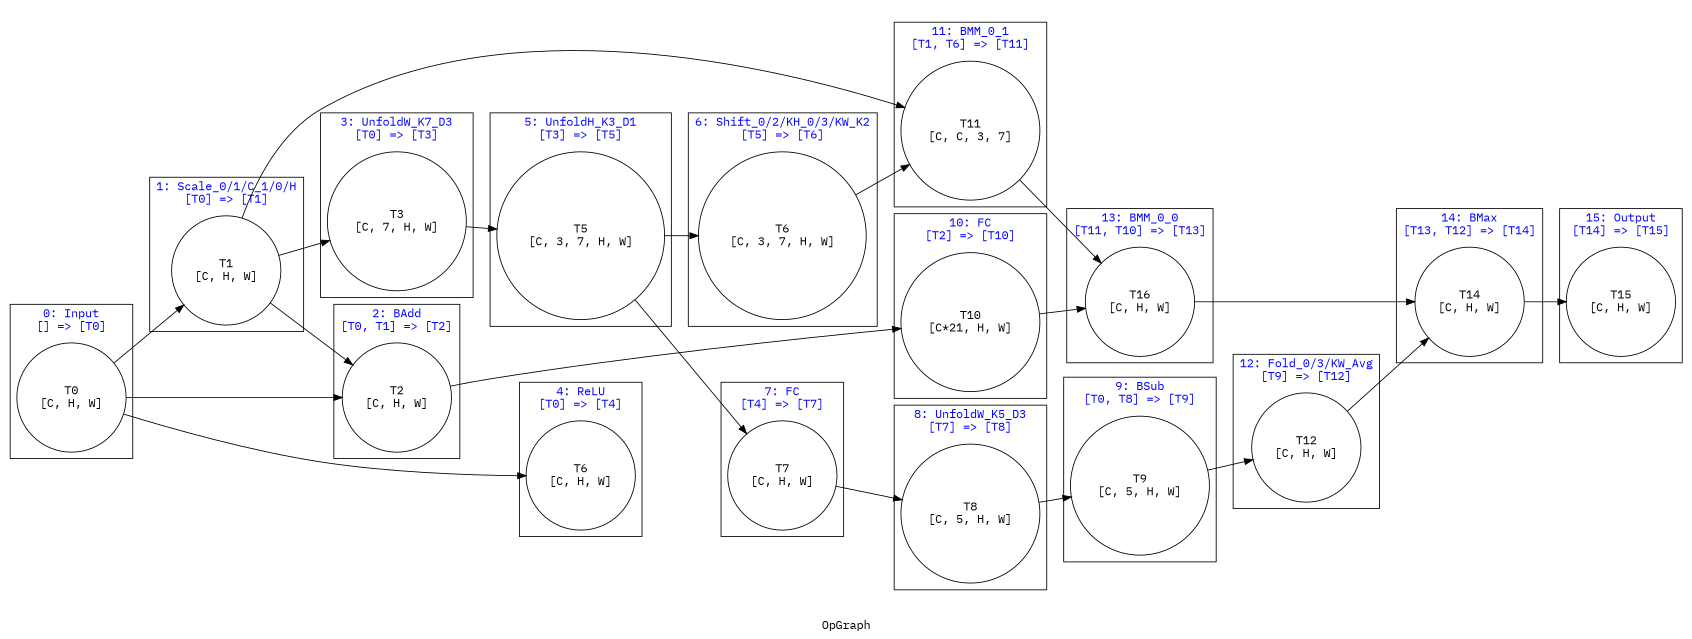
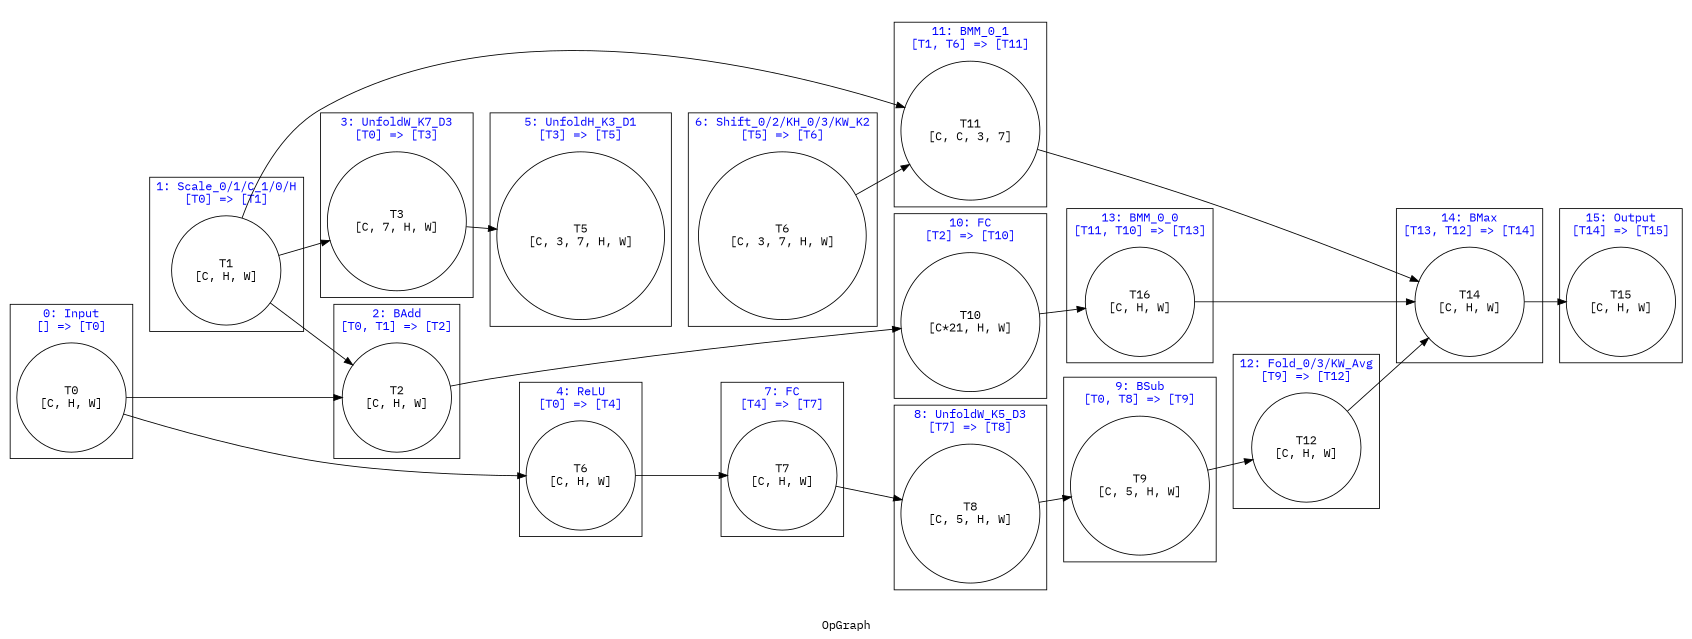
(1057, 218) -> (1226, 209)
(677, 236) -> none
(146, 337) -> none
(688, 364) -> (677, 475)
